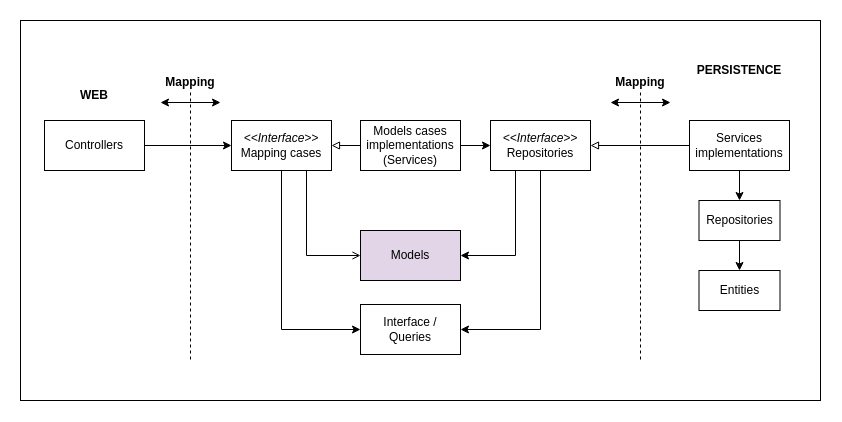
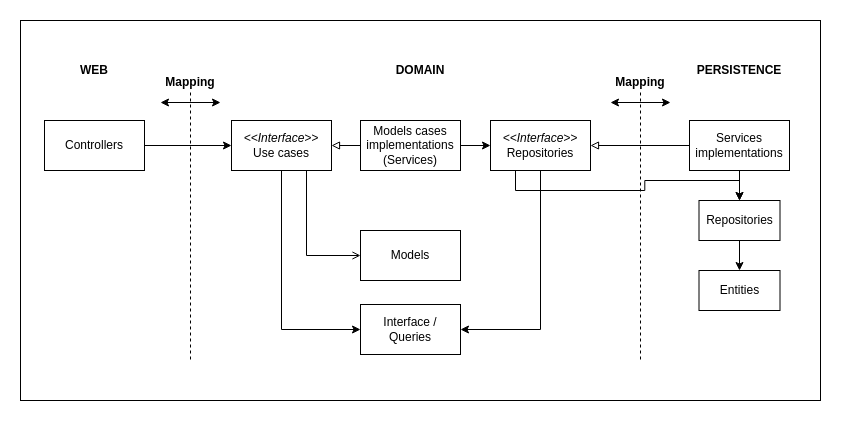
none -> (421, 71)
(95, 96) -> (95, 71)
(282, 146) -> (282, 146)
(516, 246) -> (630, 191)
(411, 256) -> (411, 256)
